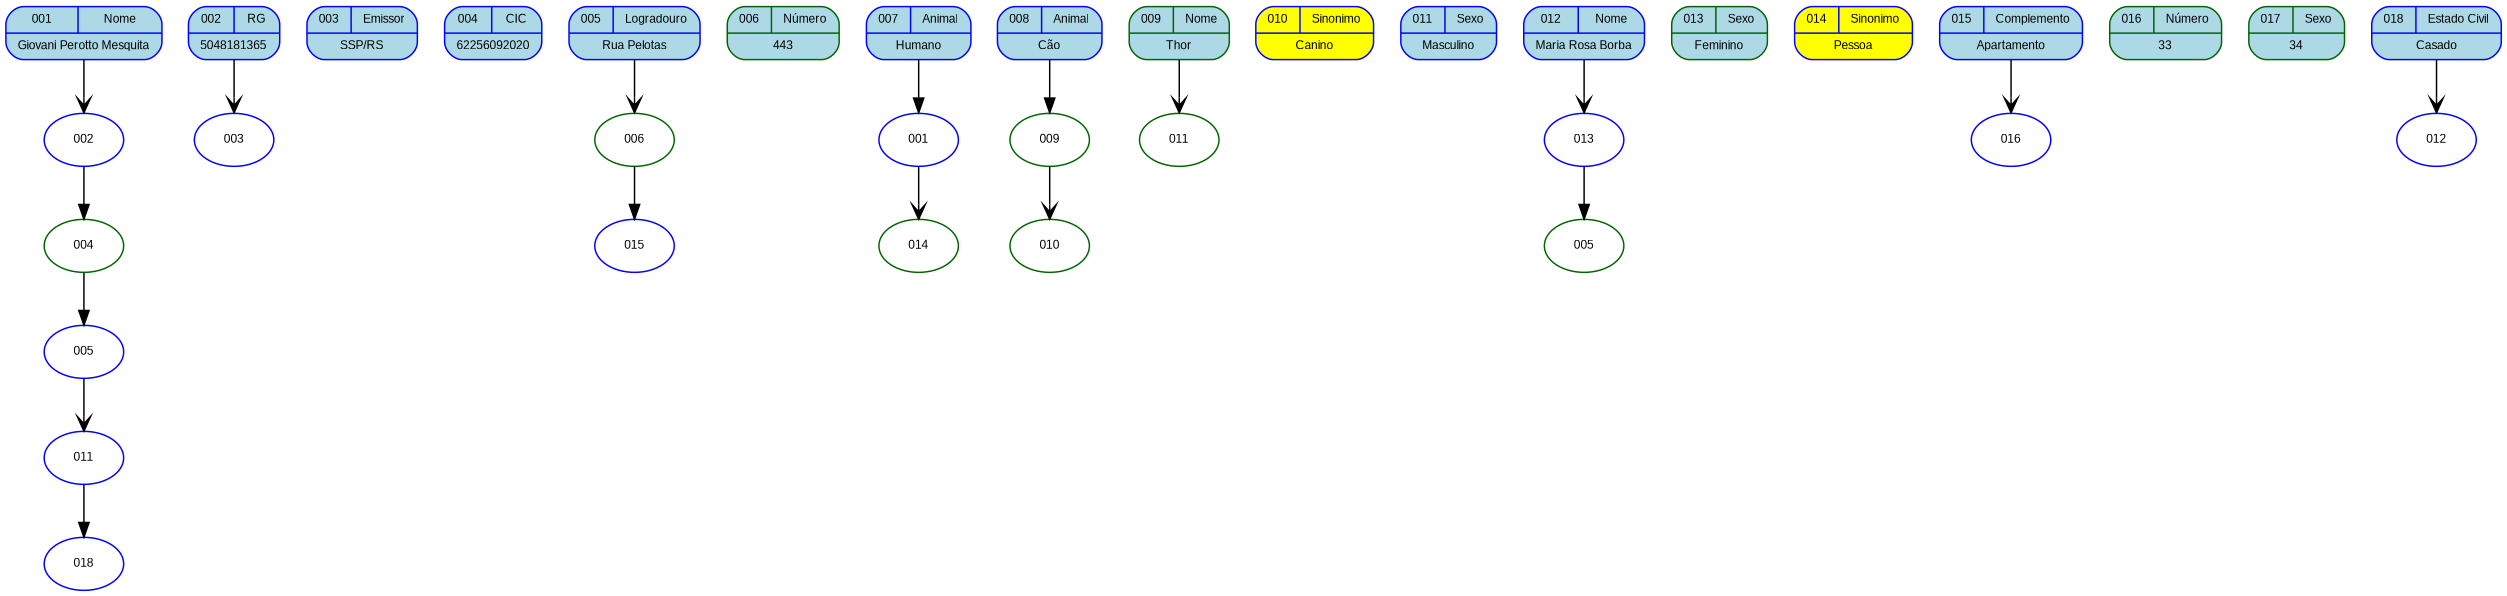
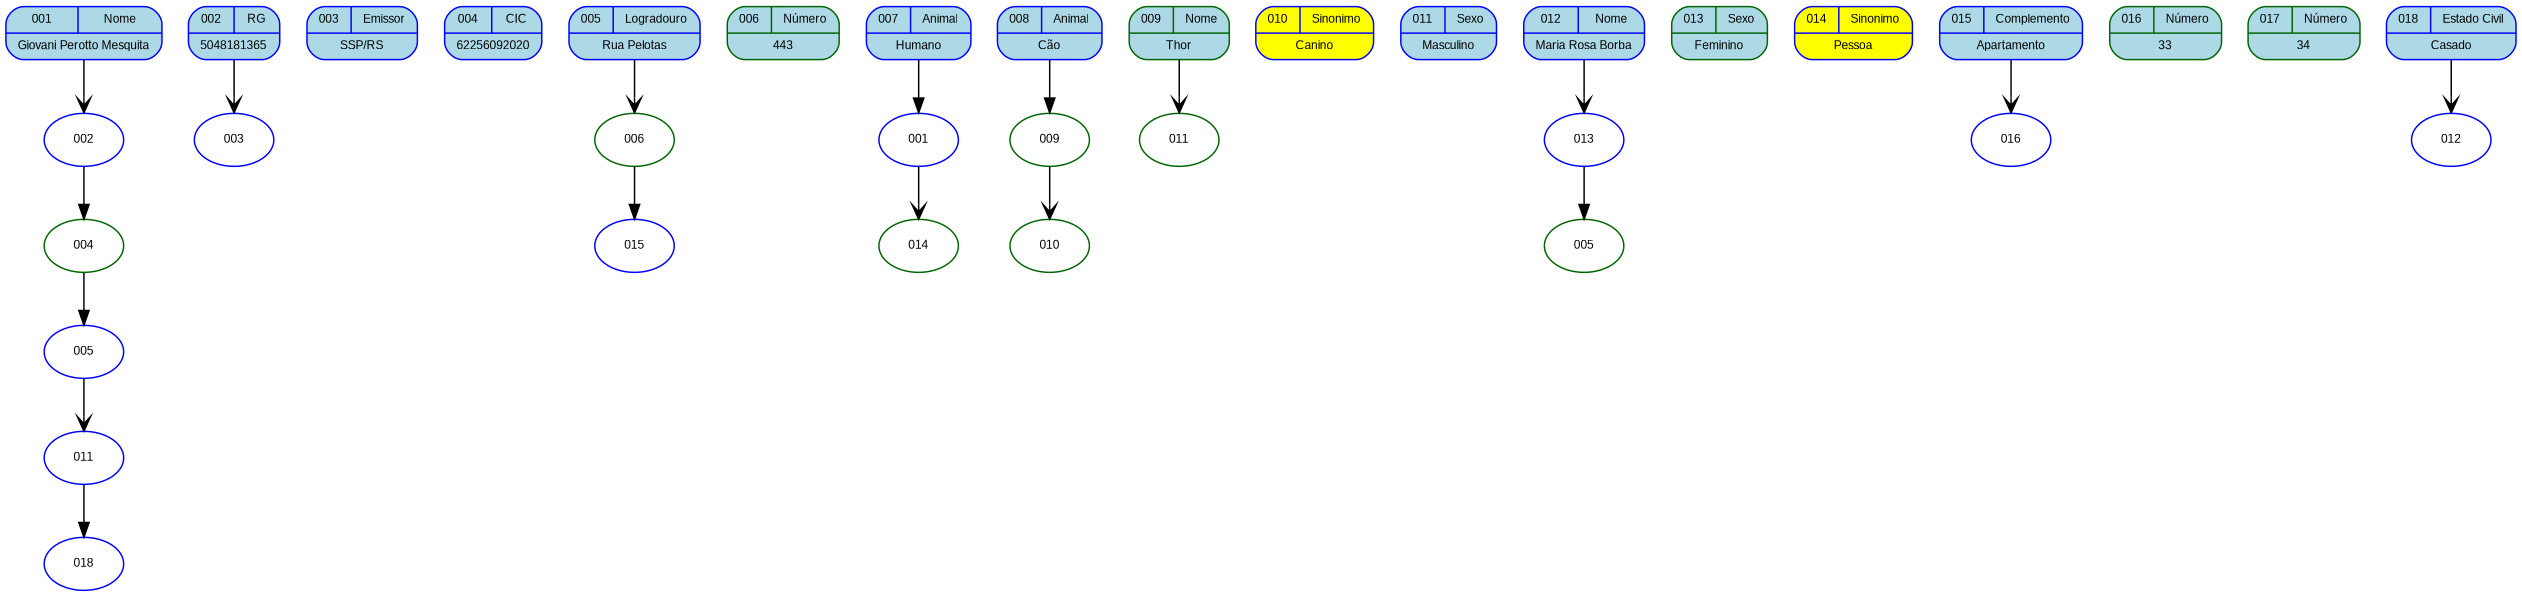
(2319, 19) -> (2326, 19)
